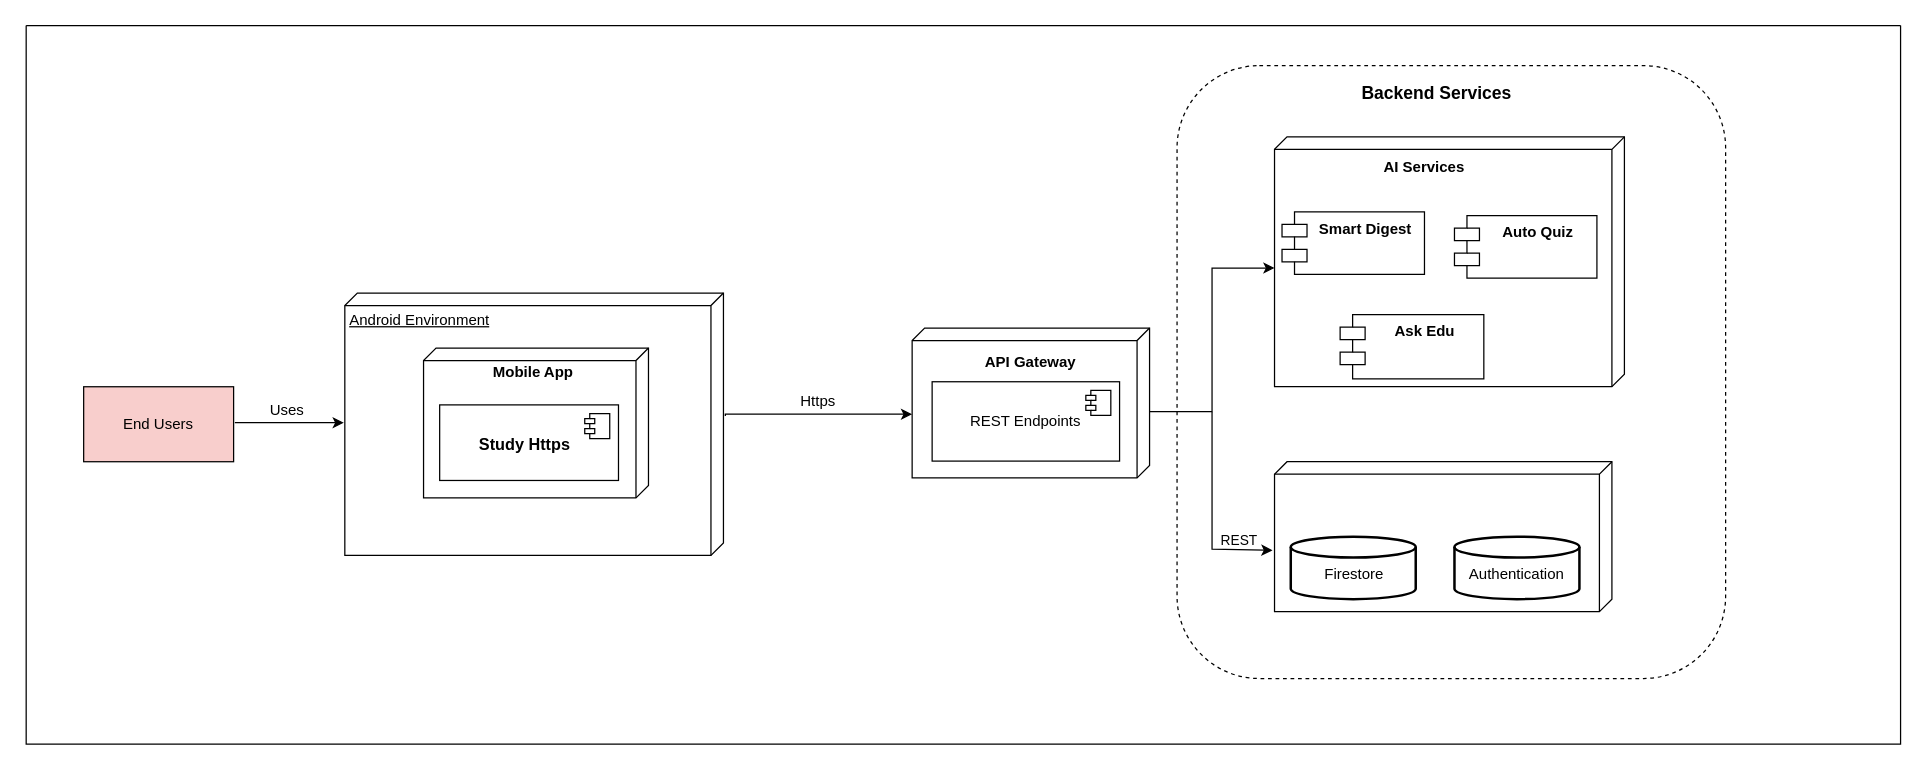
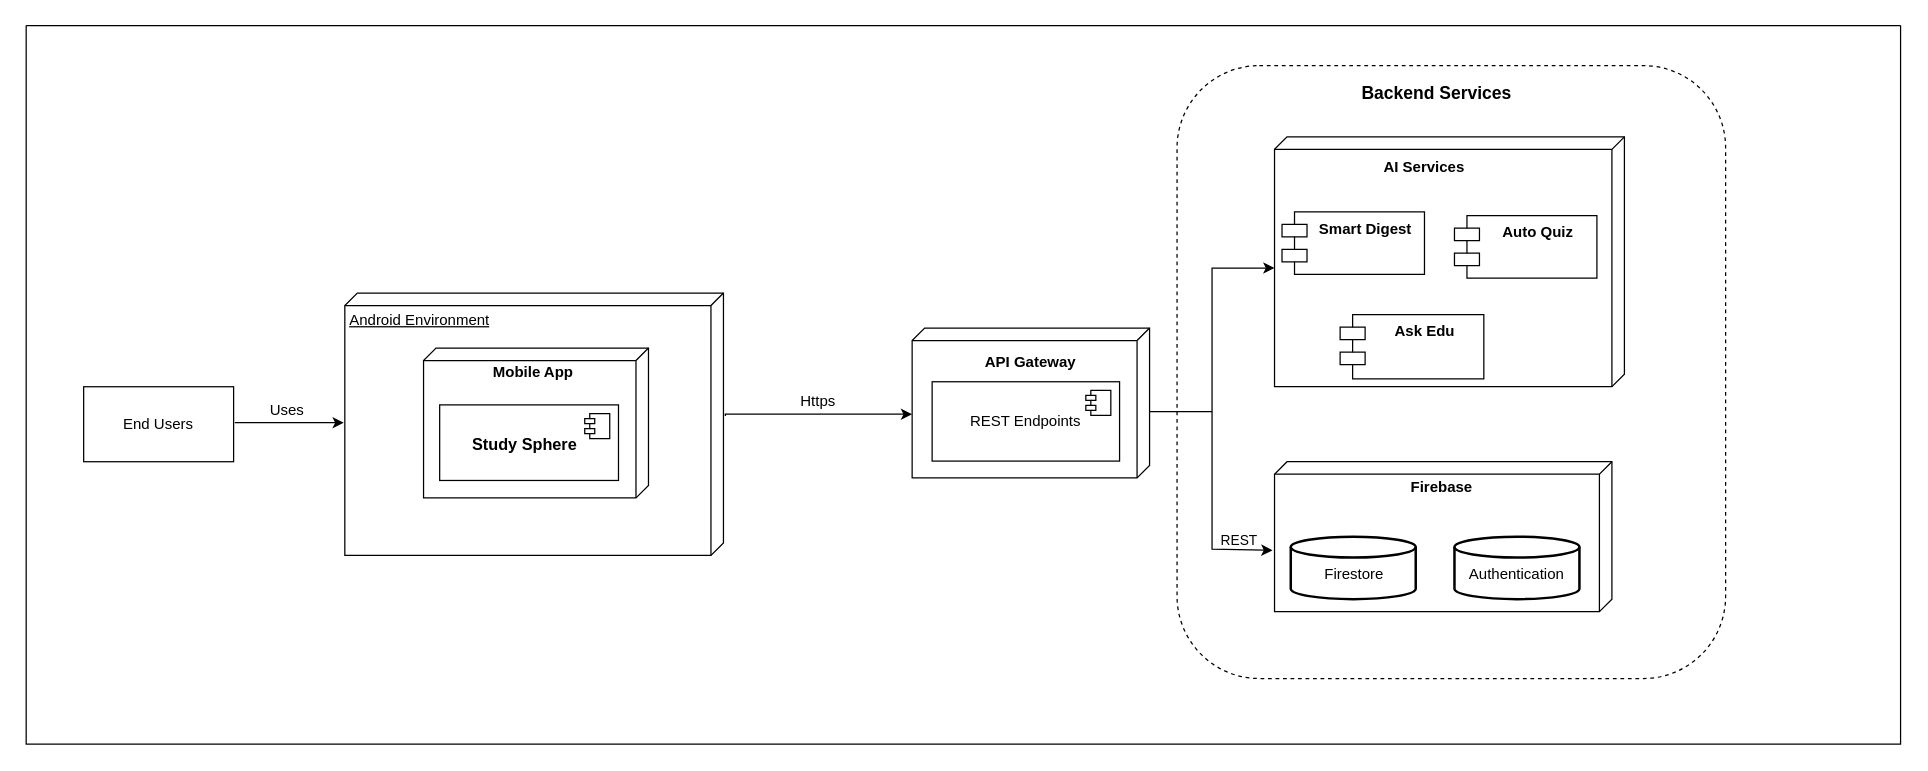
(158, 424) -> (158, 424)
(527, 444) -> (527, 444)
none -> (1442, 497)
